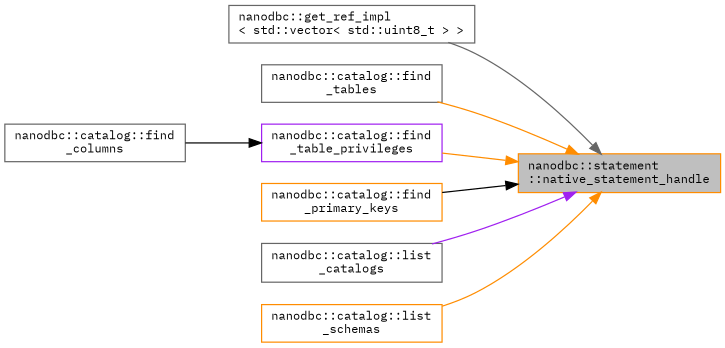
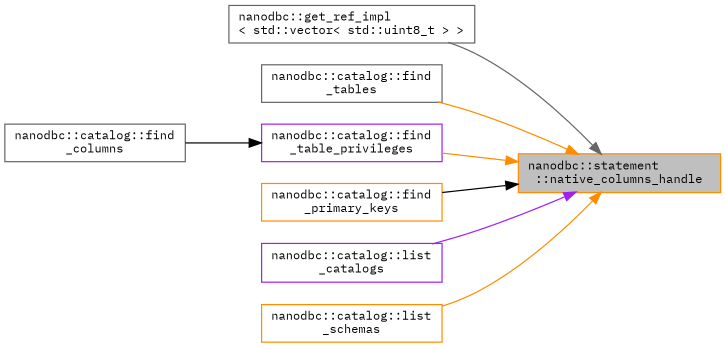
(619, 173) -> (619, 173)
(352, 263) -> (352, 263)
